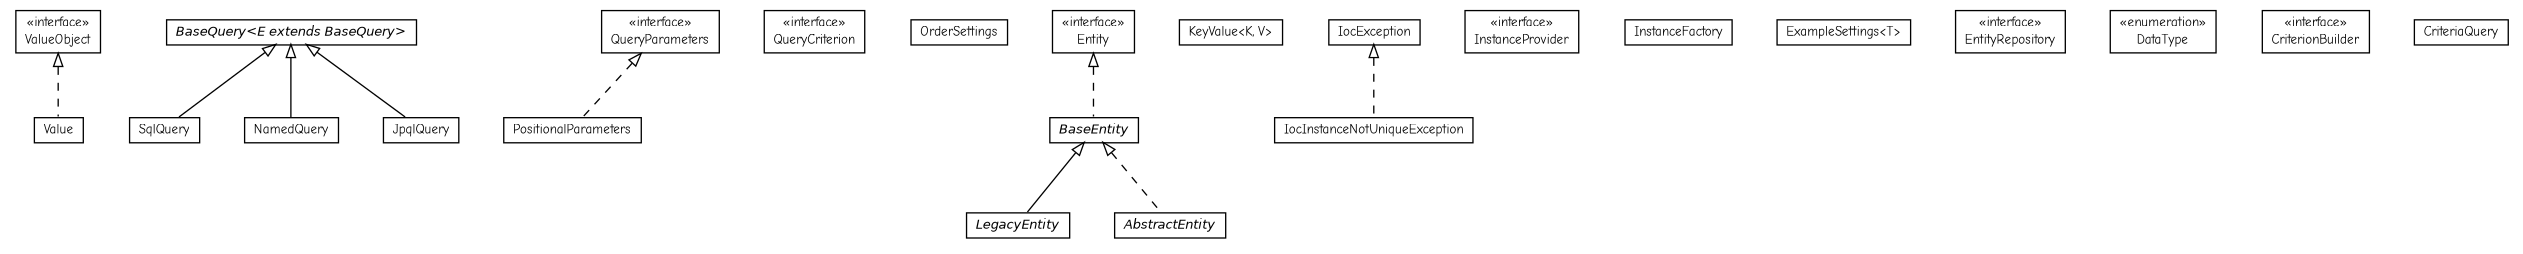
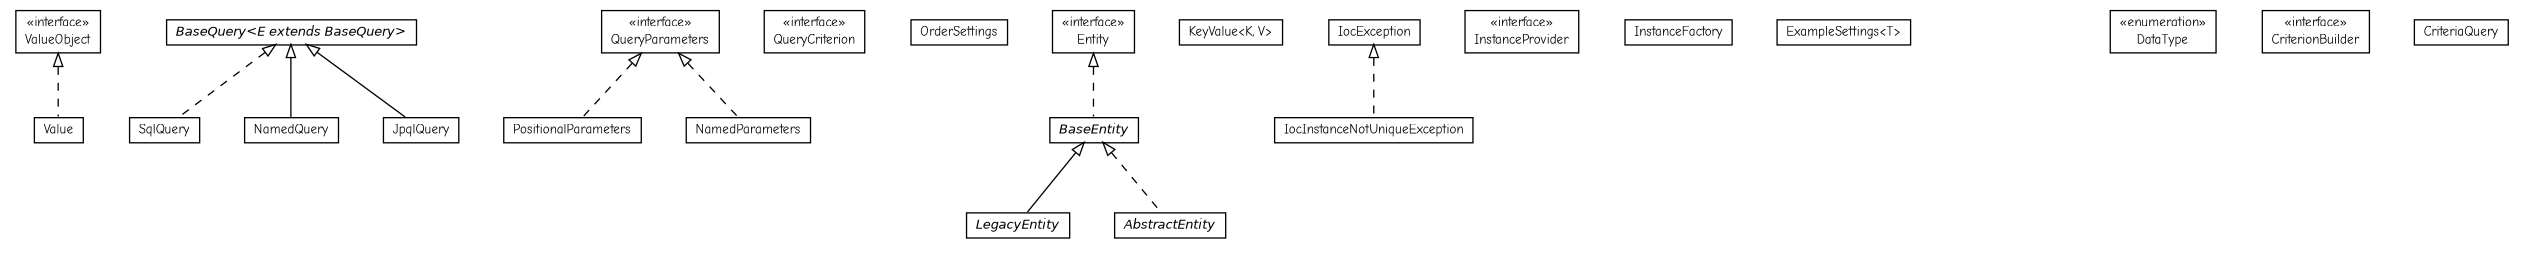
(2010, 32) -> none
(222, 85) -> (222, 85)
none -> (748, 130)
